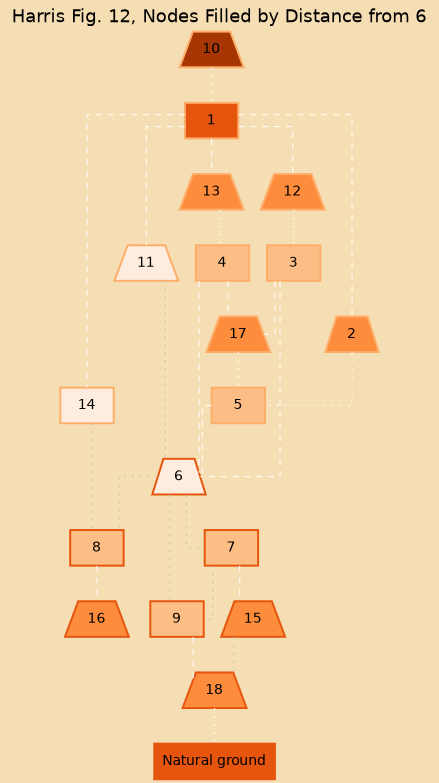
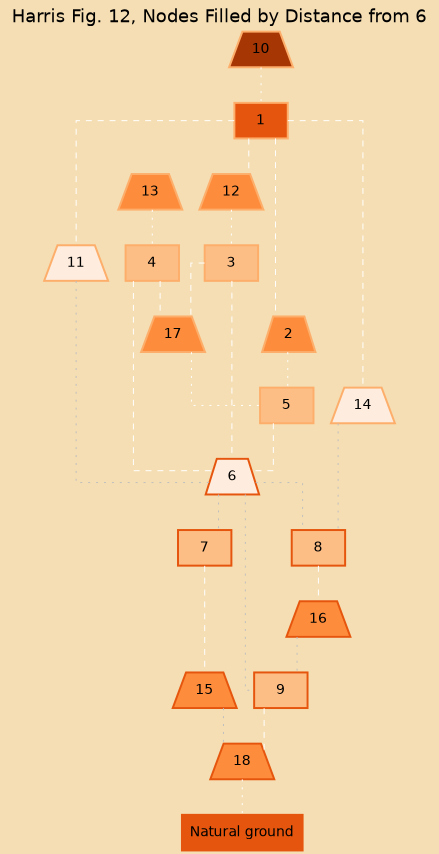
(212, 156) -> none
(87, 405) -> (363, 405)
(213, 597) -> (297, 655)
